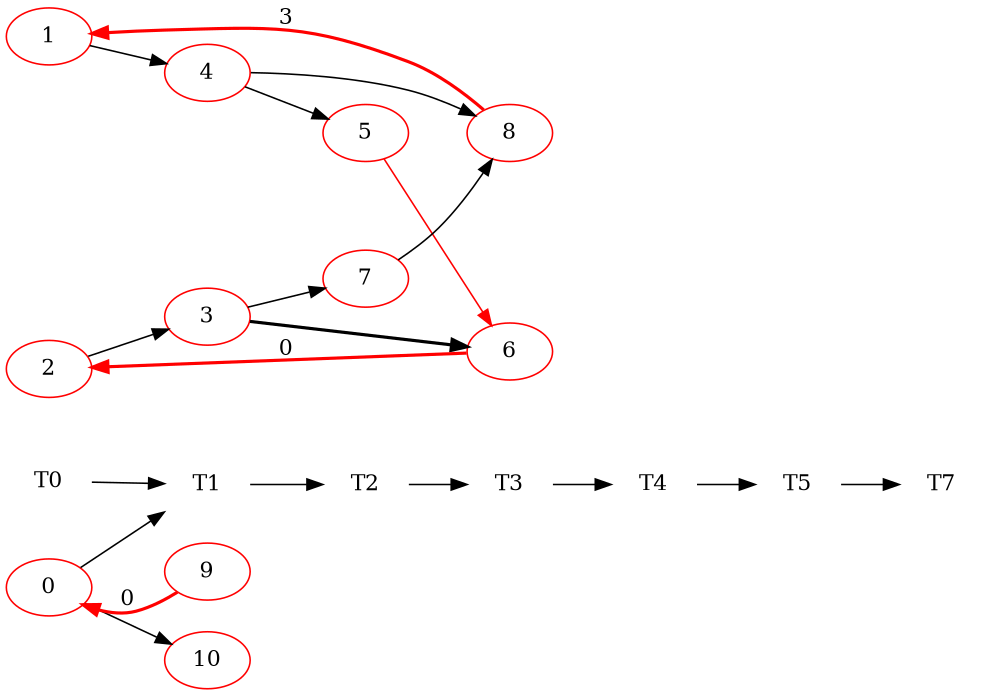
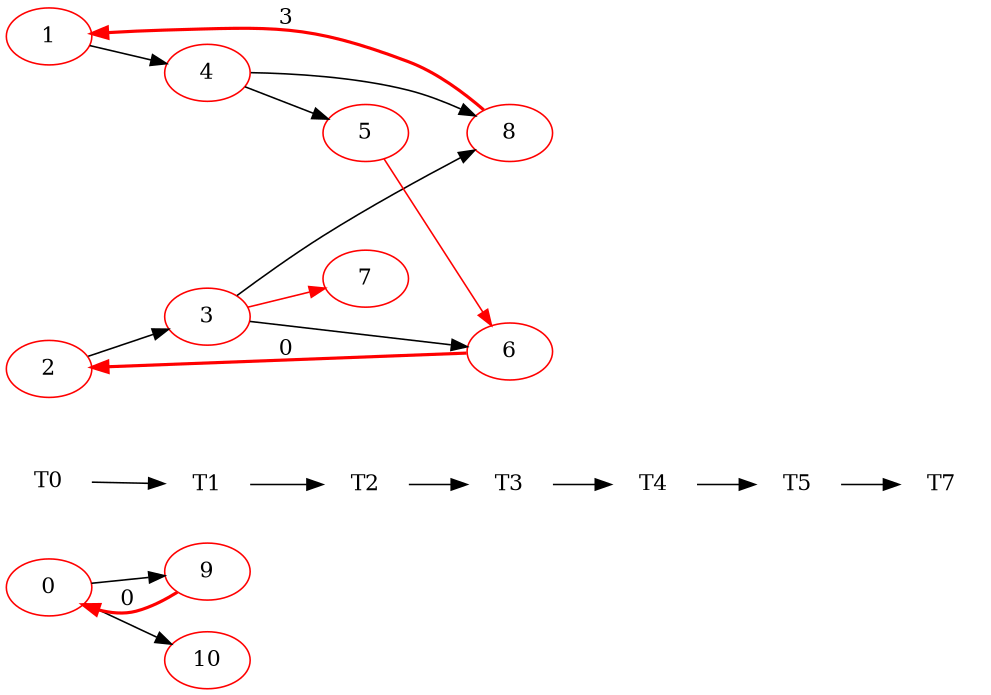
(445, 221) -> (346, 222)
(279, 300) -> (279, 300)
(350, 333) -> (350, 333)
(116, 544) -> (120, 580)
